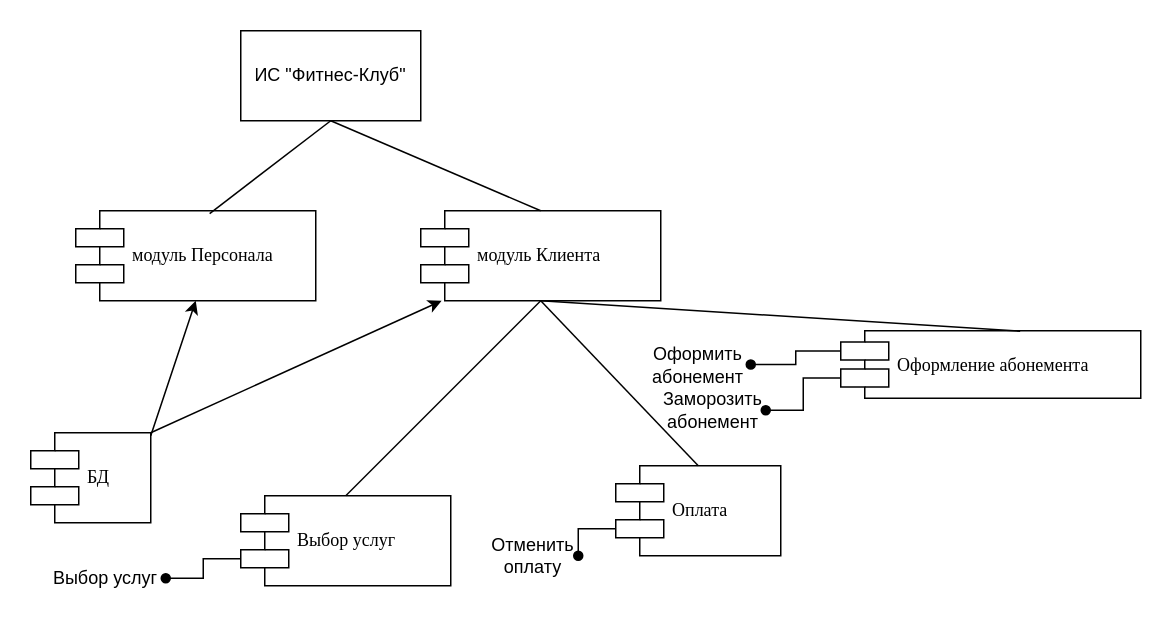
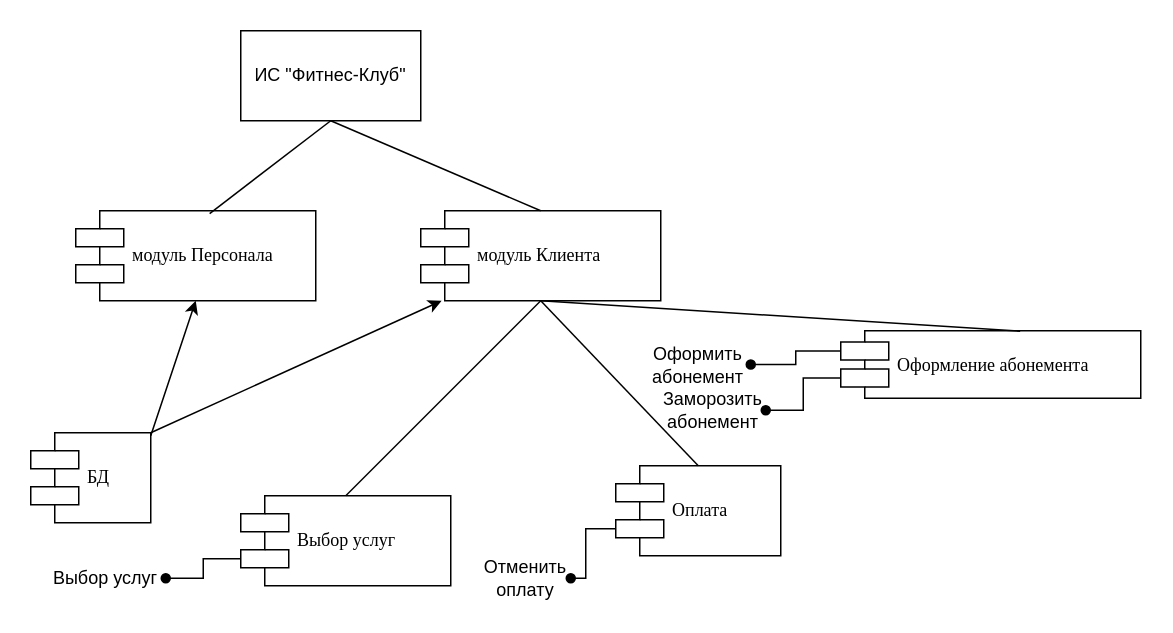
(533, 556) -> (526, 578)
